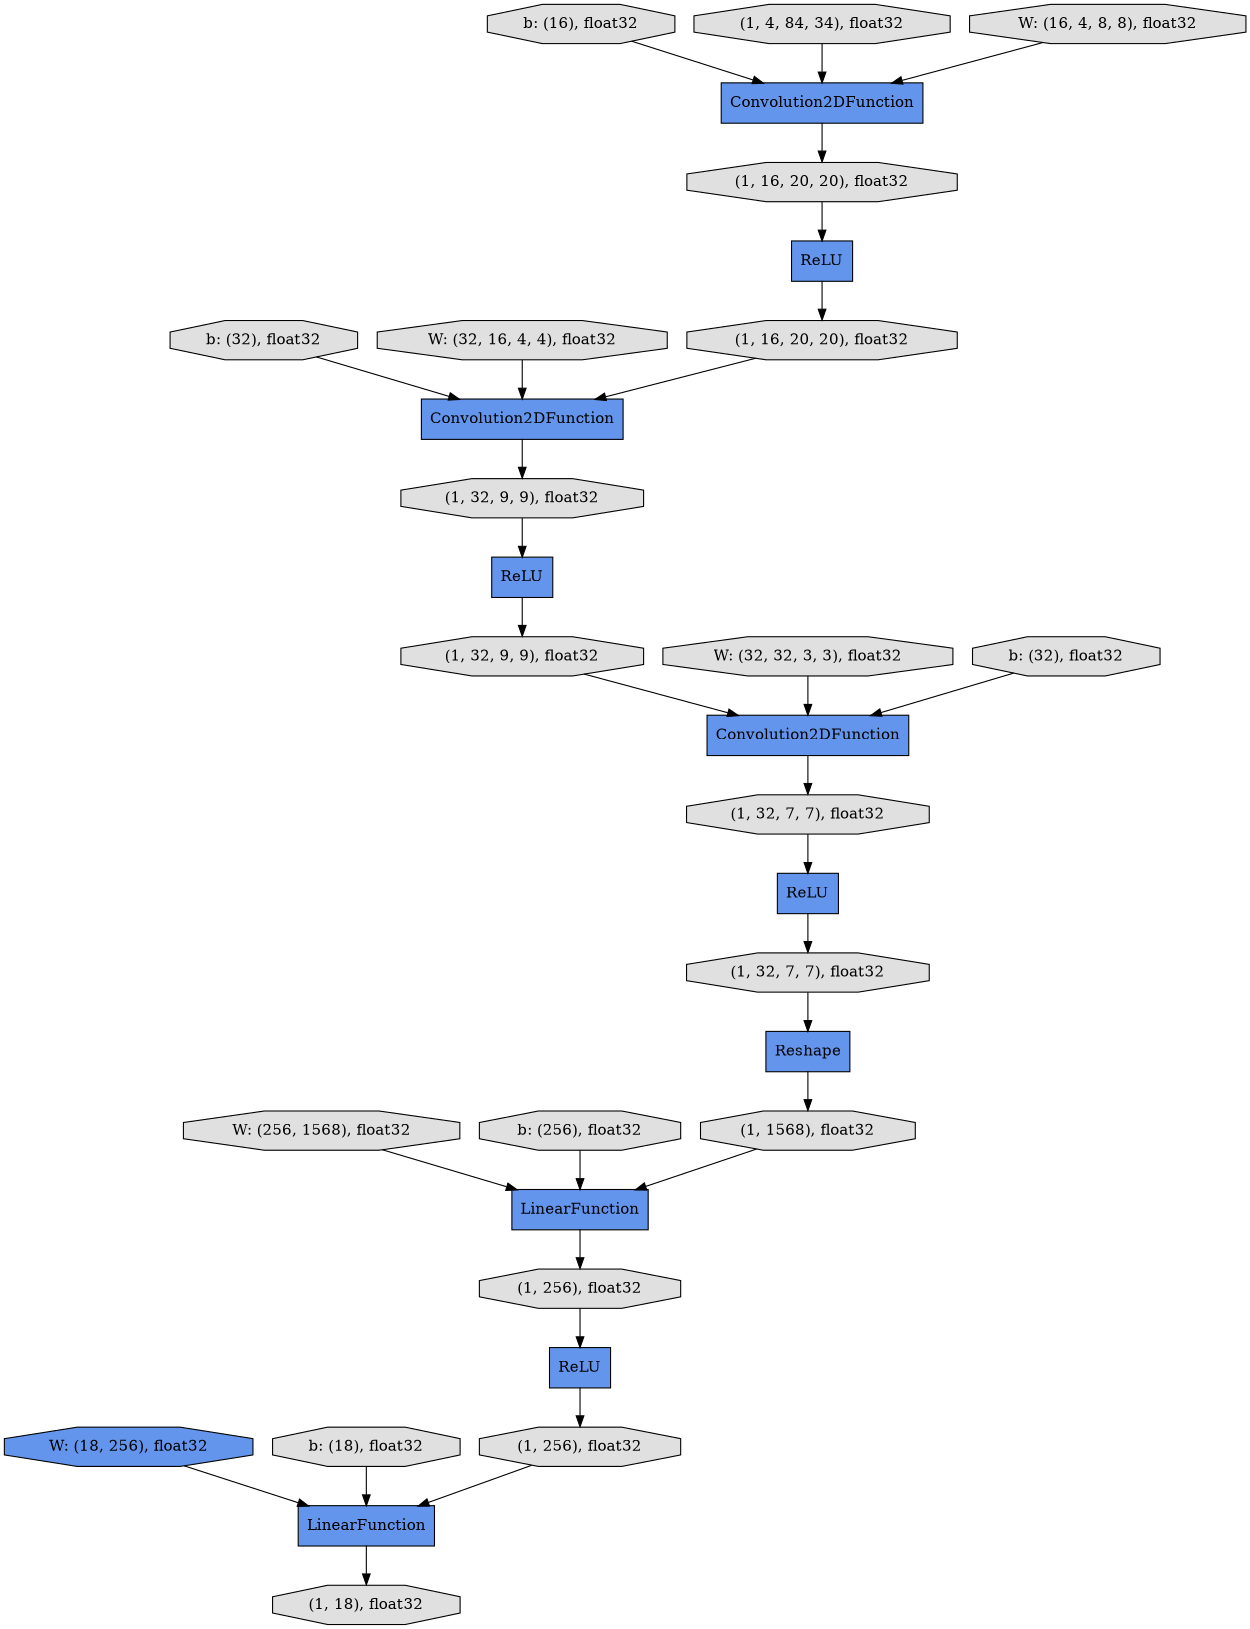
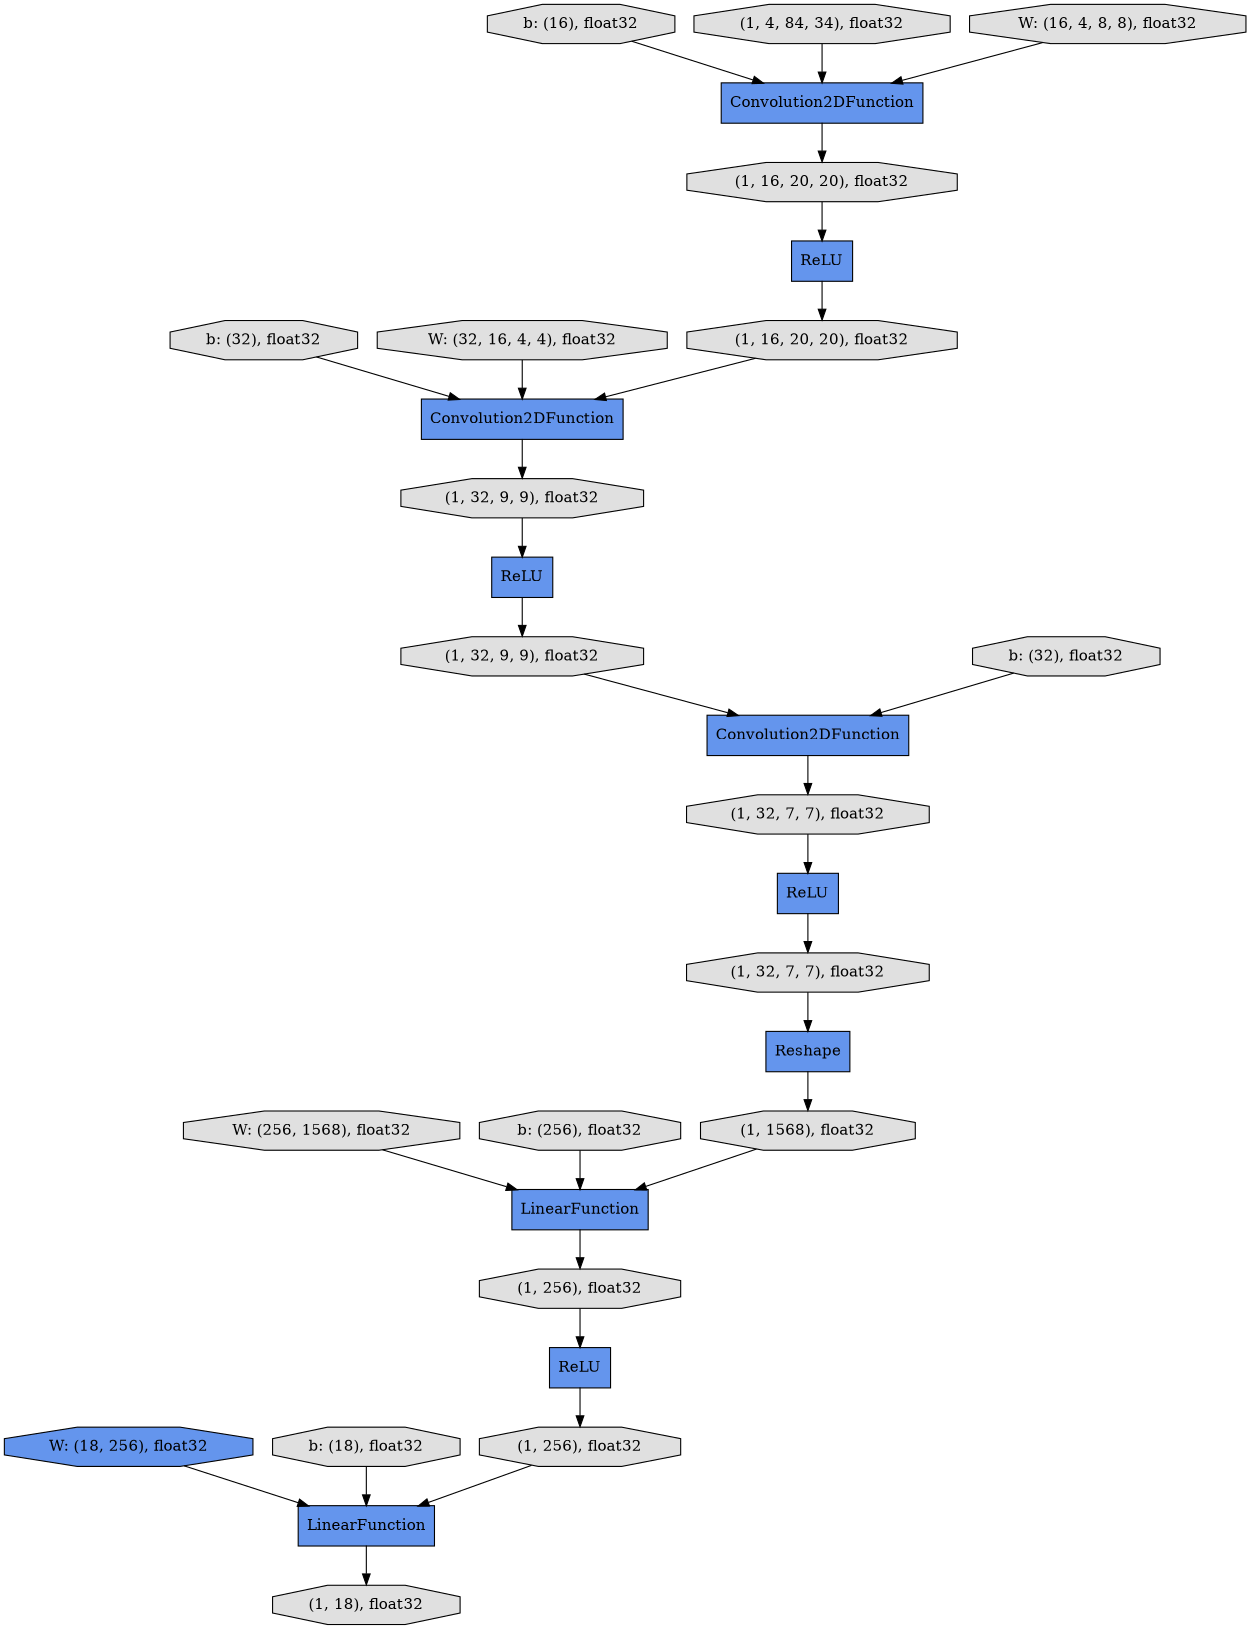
(808, 656) -> none
